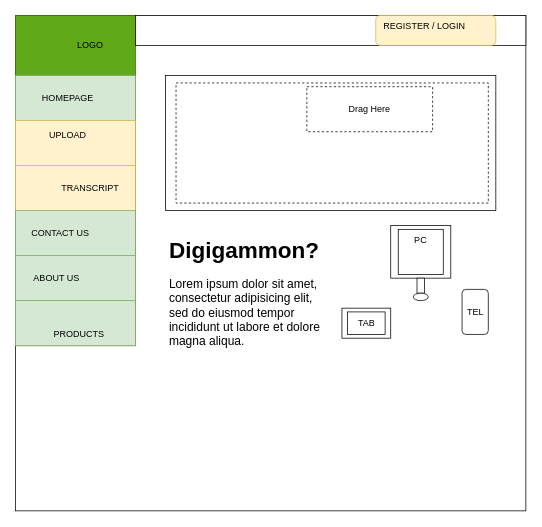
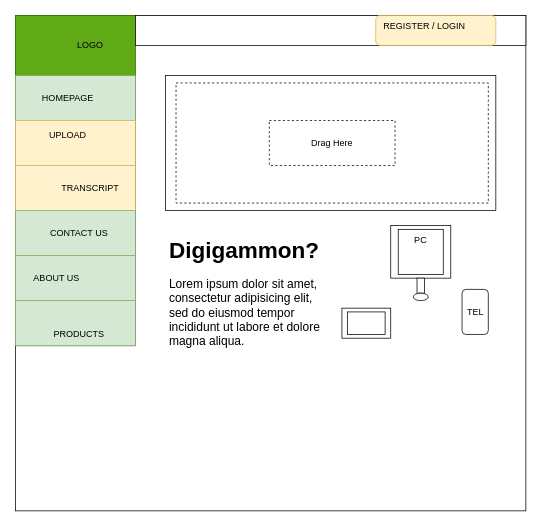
(369, 109) -> (332, 143)
(60, 233) -> (79, 233)
(366, 323) -> none
